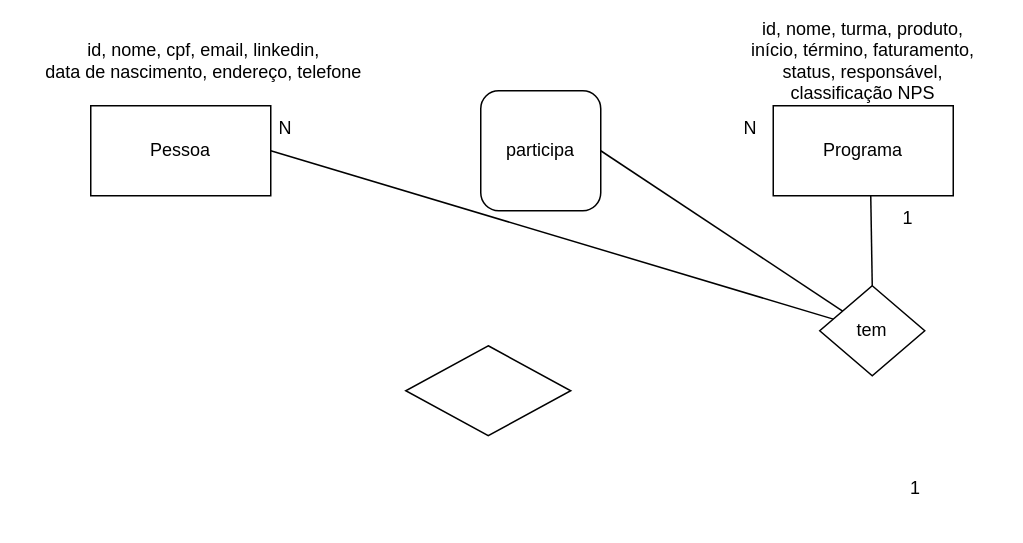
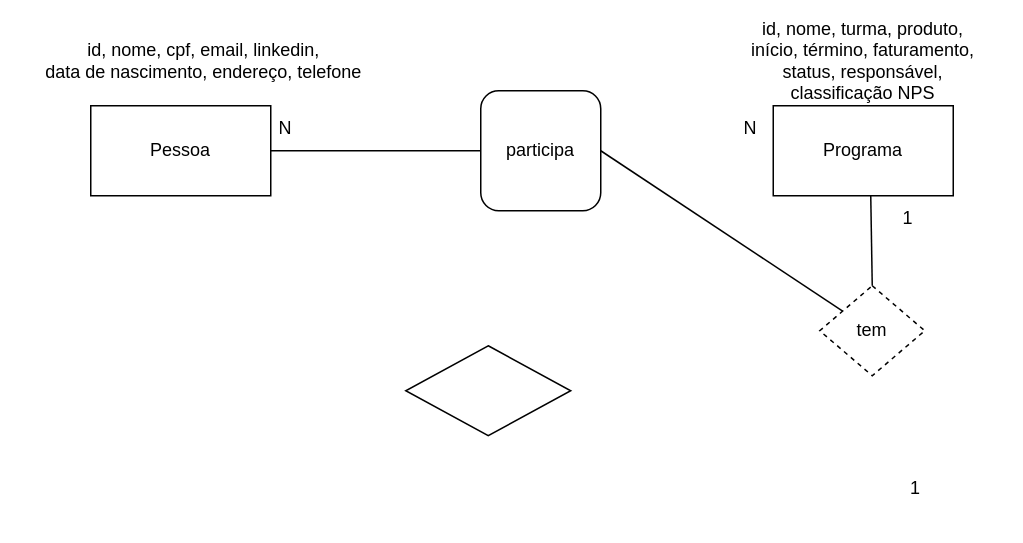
(552, 235) -> (376, 151)
(872, 331) -> (872, 331)
